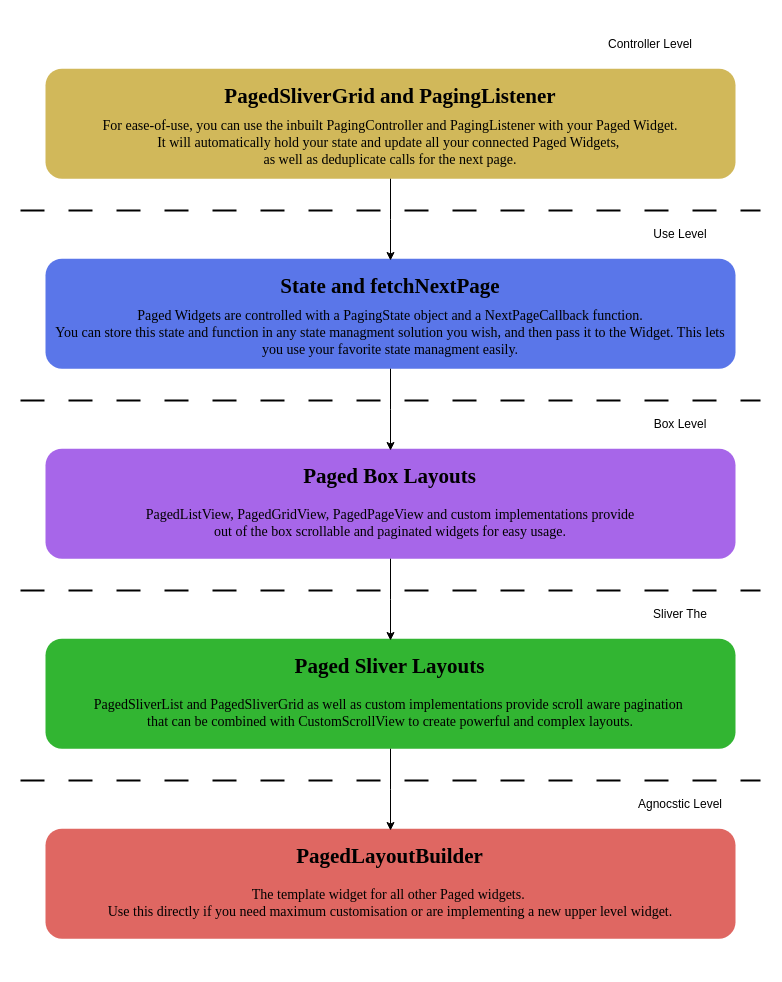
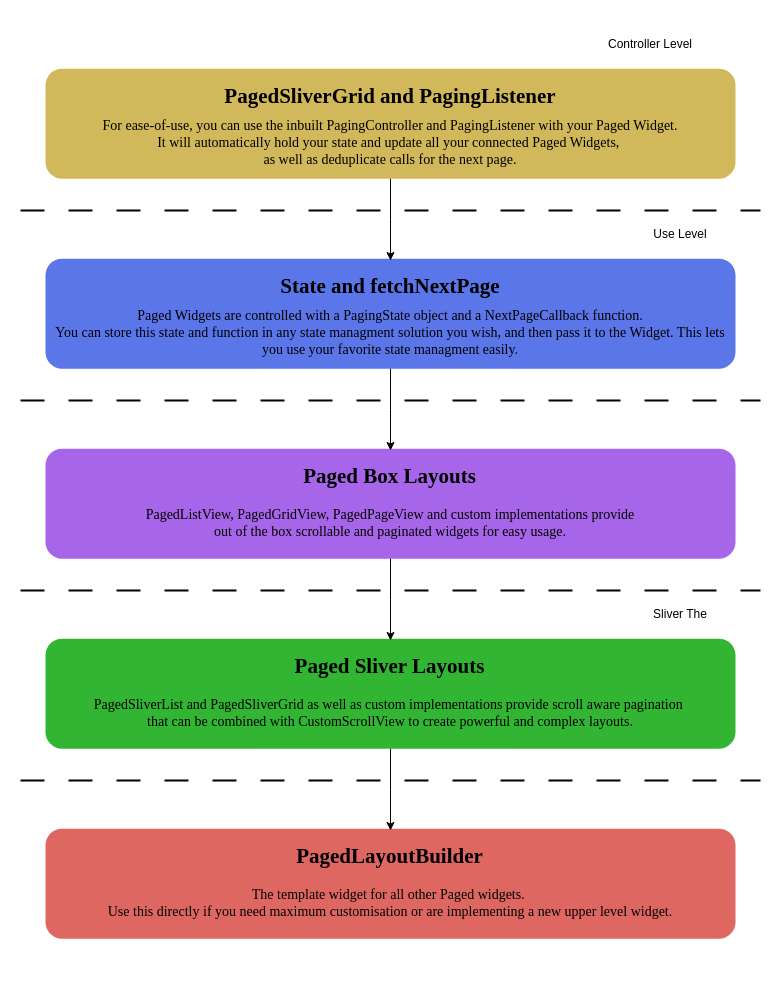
(681, 425) -> none
(681, 805) -> none
